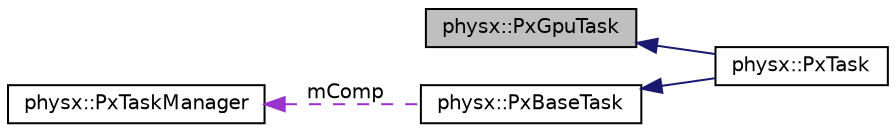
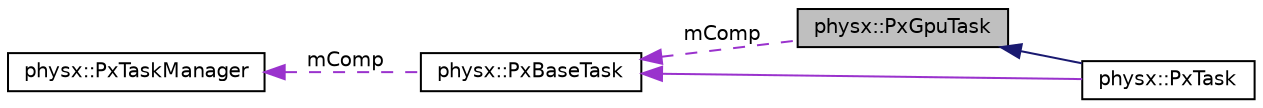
none -> (729, 49)
(688, 82) -> (872, 76)
